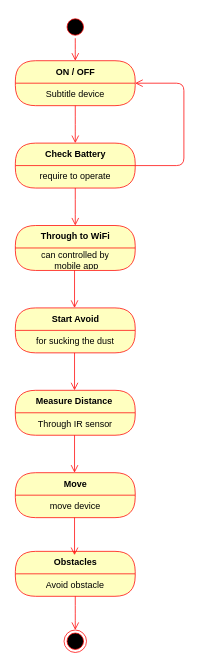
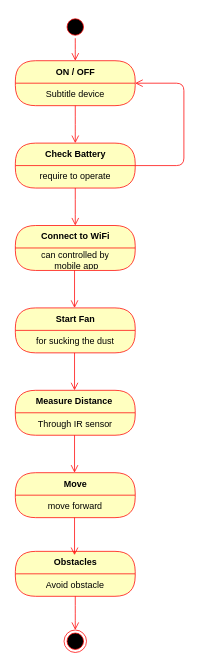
(76, 237) -> (76, 237)
(76, 319) -> (76, 319)
(75, 507) -> (75, 507)
